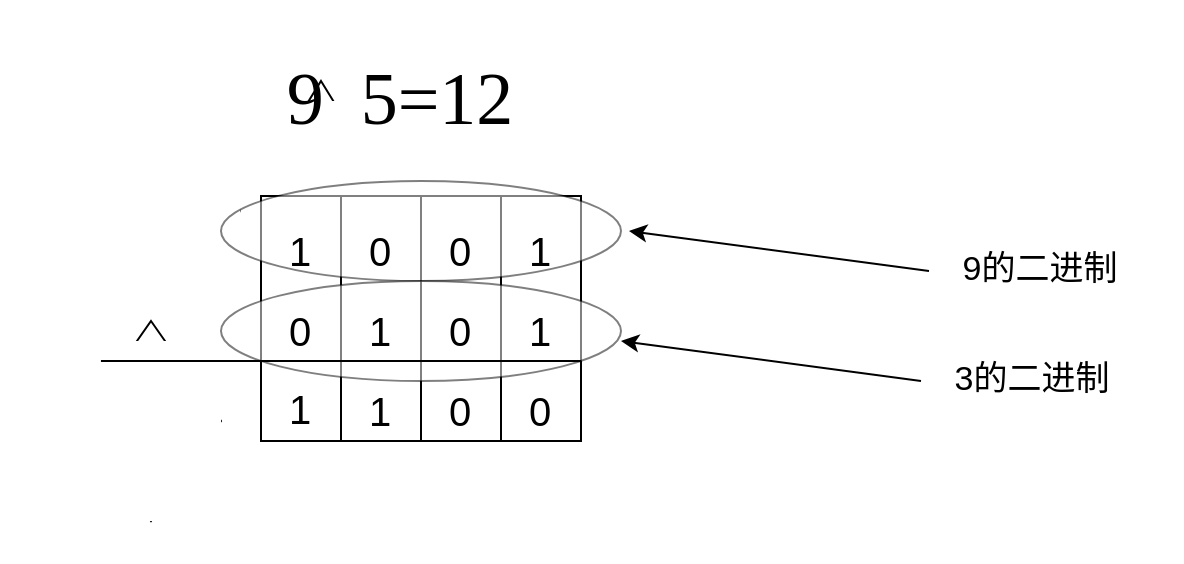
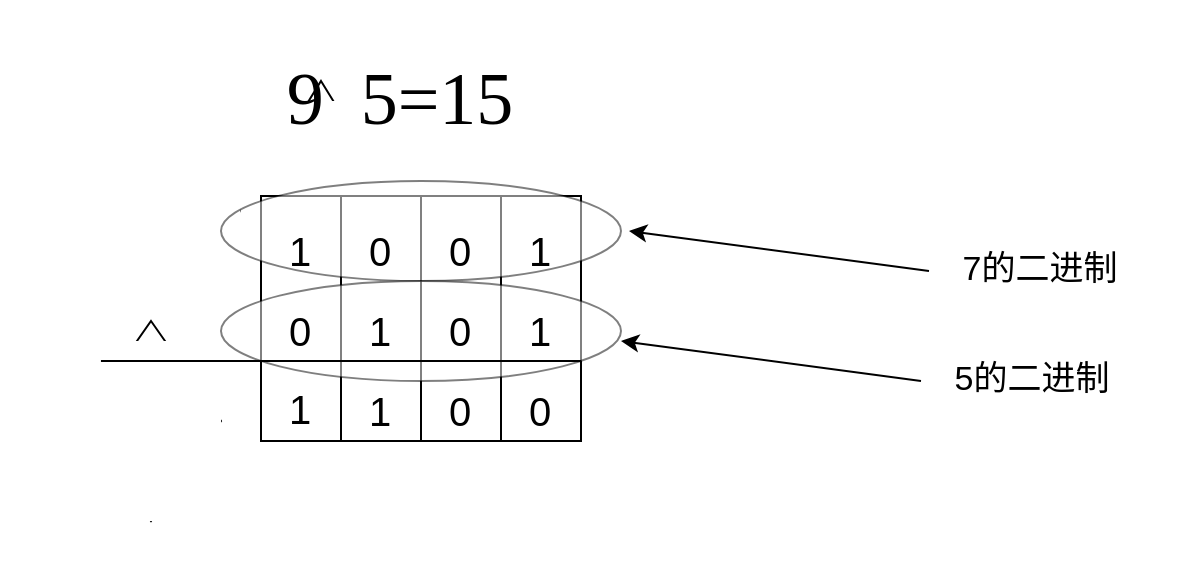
(401, 101) -> (401, 101)
(1041, 271) -> (1041, 271)
(1033, 381) -> (1033, 381)
